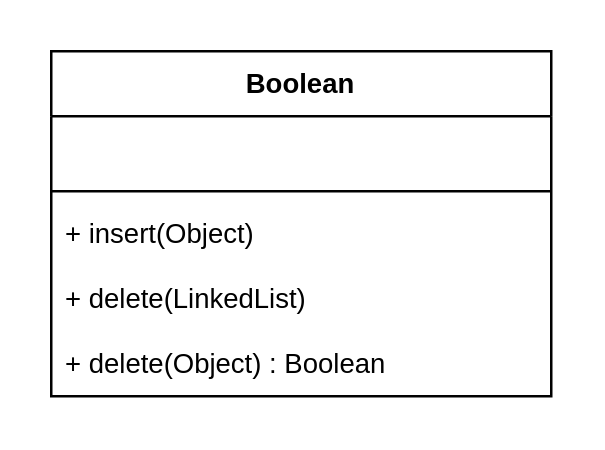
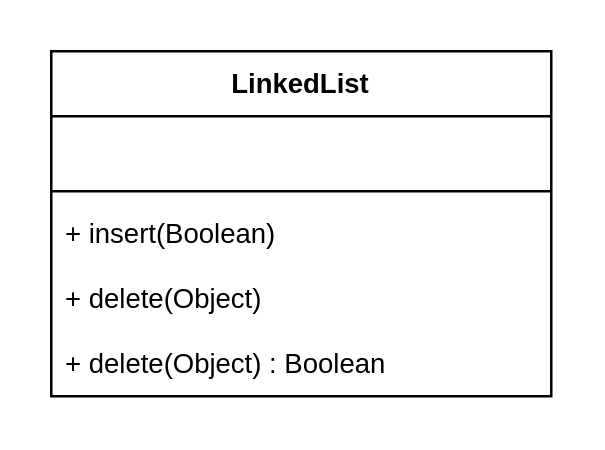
(301, 85) -> (301, 85)
(182, 235) -> (186, 235)
(206, 300) -> (182, 300)
